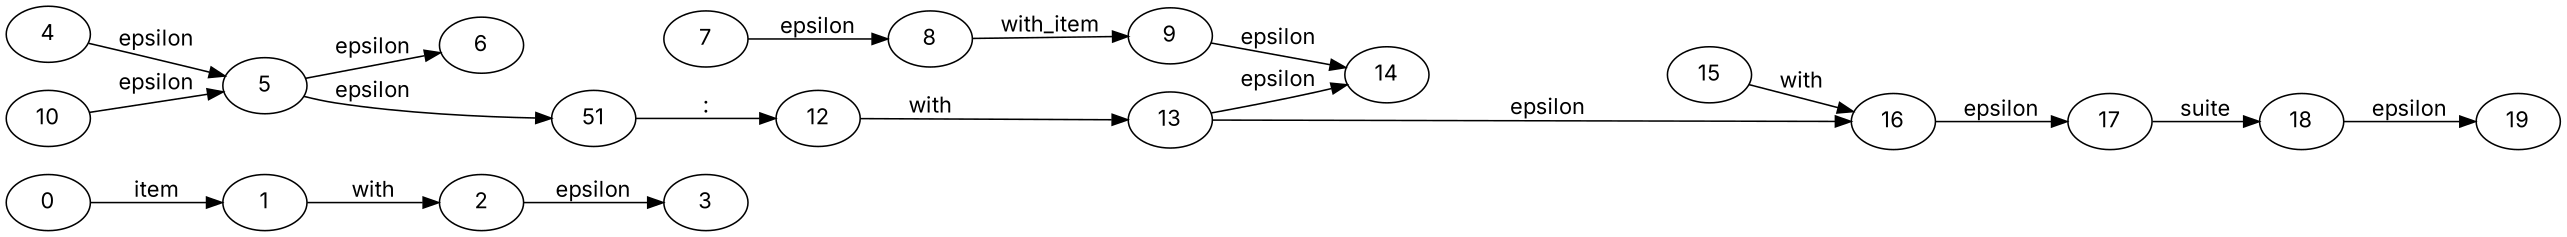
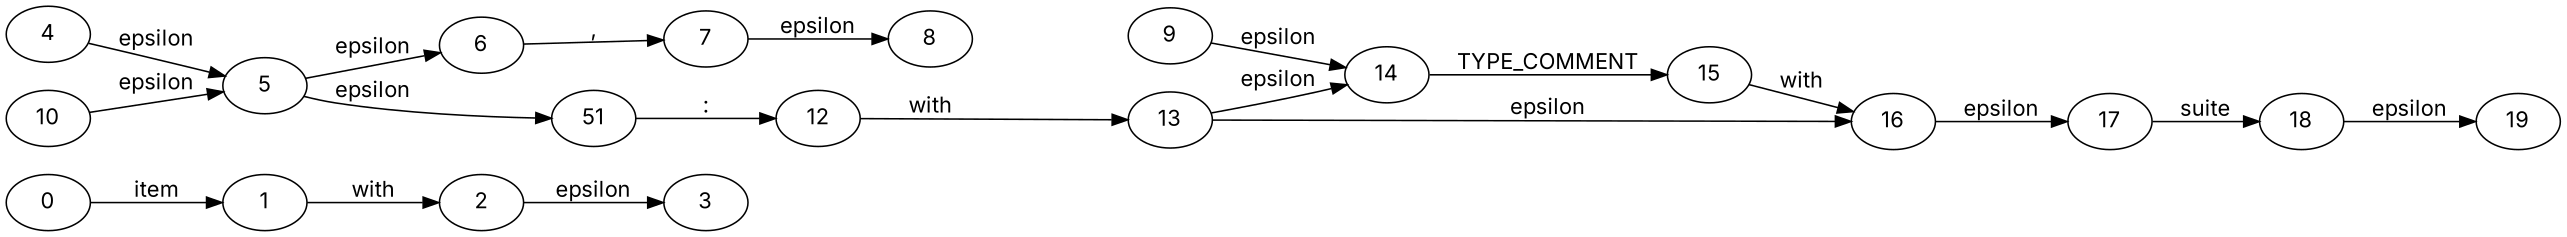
(1043, 38) -> none
none -> (586, 42)
none -> (1540, 75)
